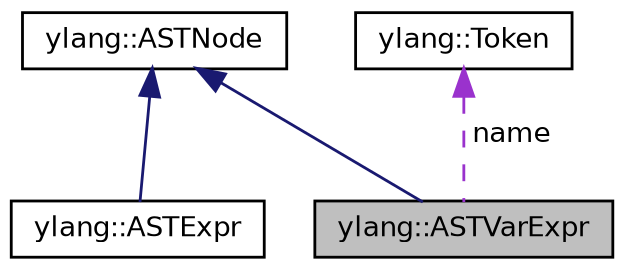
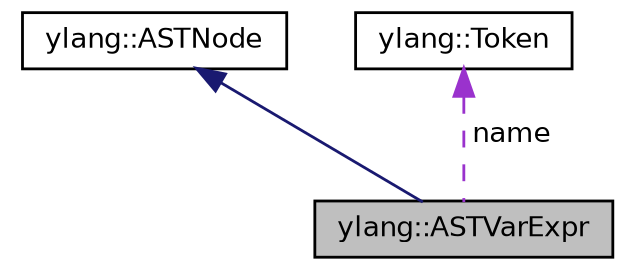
(138, 229) -> none
